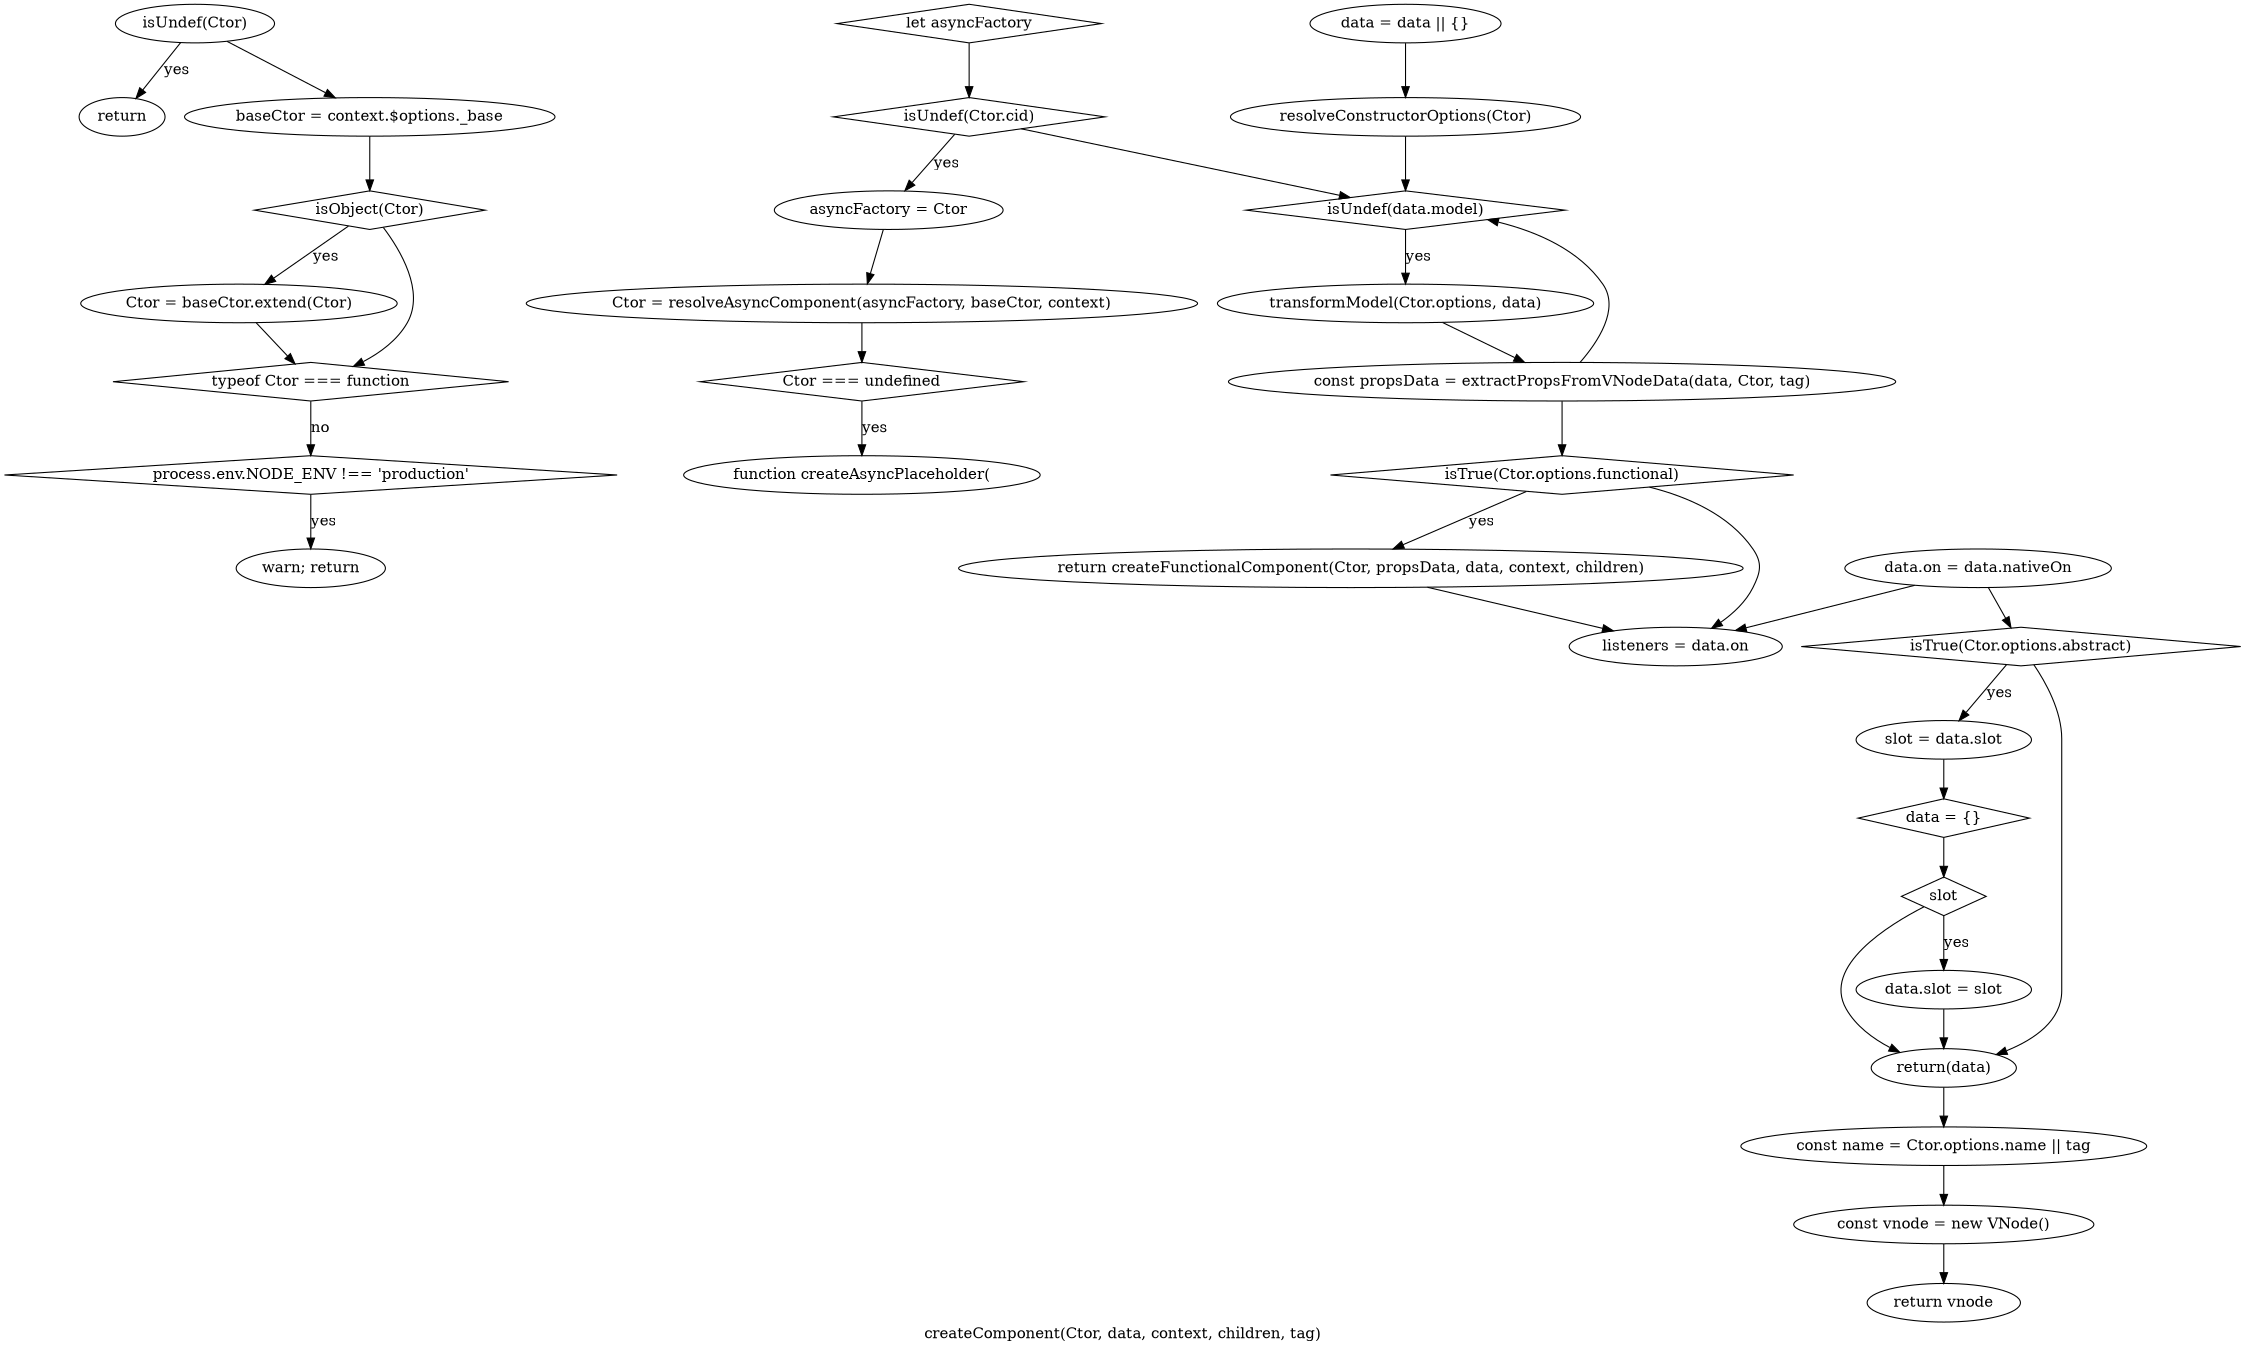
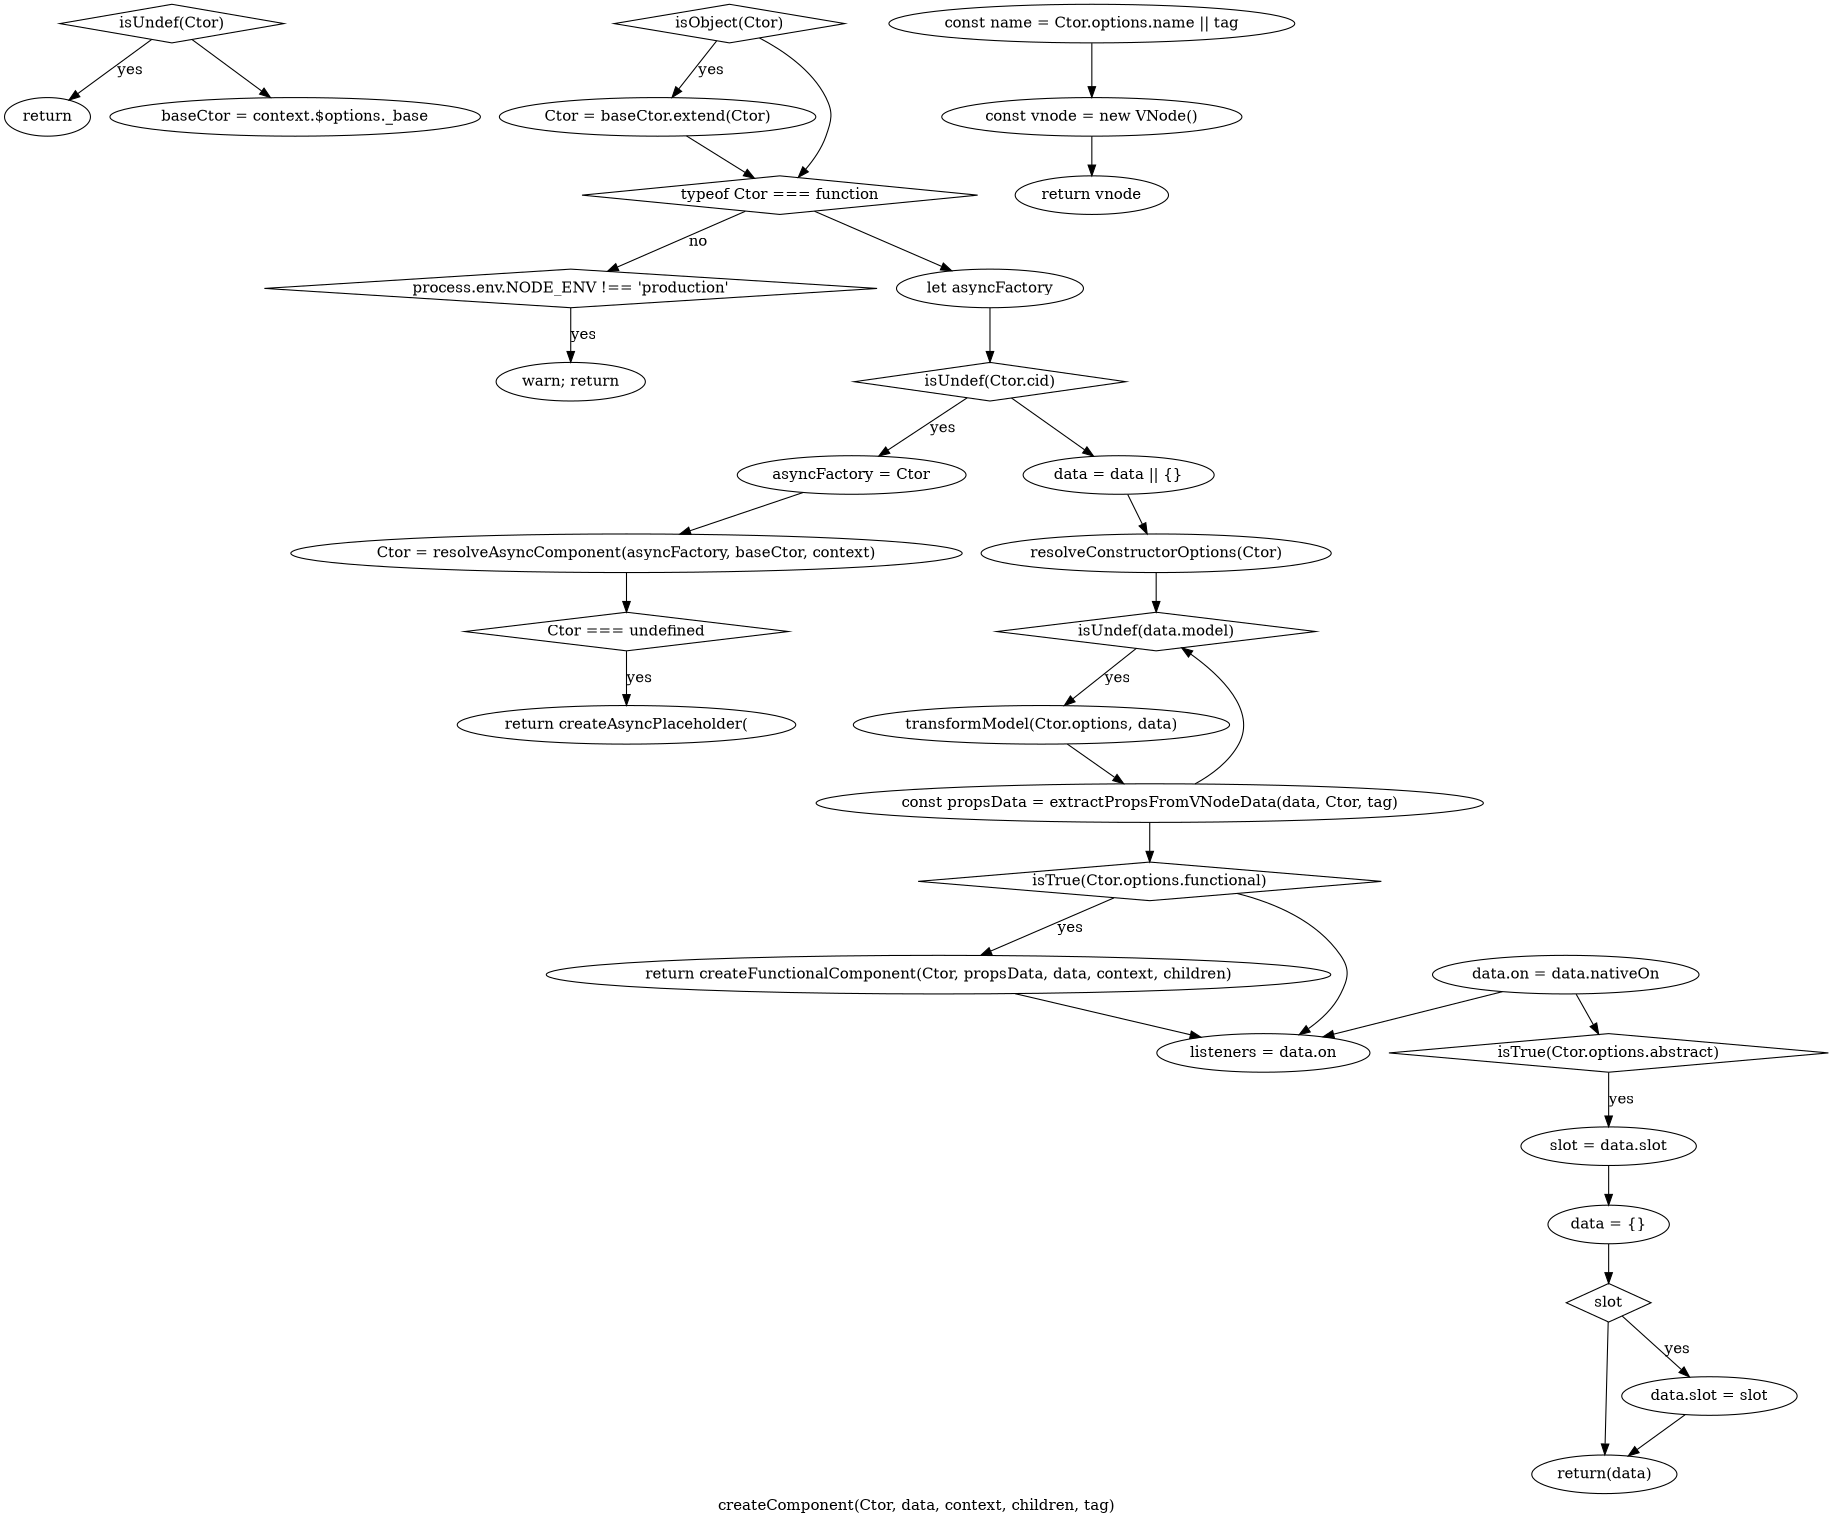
(195, 24) -> (172, 24)
(969, 24) -> (990, 288)
(370, 158) -> none
(1180, 162) -> (1048, 424)
none -> (878, 239)
(862, 475) -> (626, 725)
(1944, 818) -> (1609, 1224)
(2062, 868) -> none
(1944, 1102) -> none
